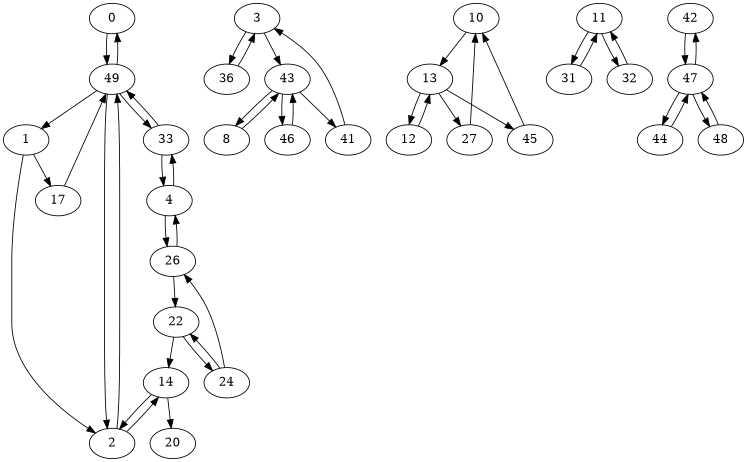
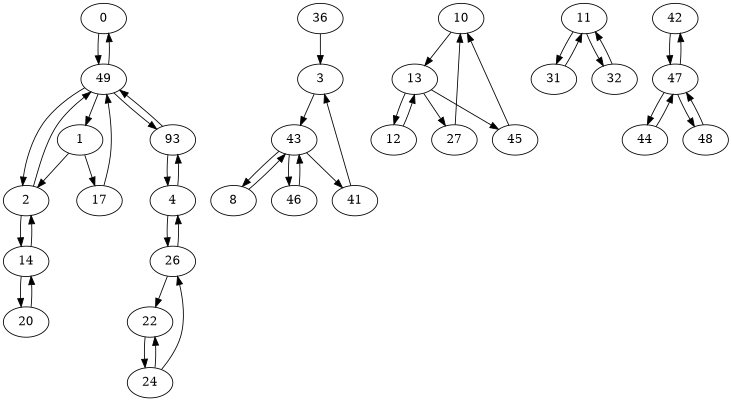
(239, 44) -> none
(166, 140) -> (173, 140)
(172, 348) -> (32, 296)
